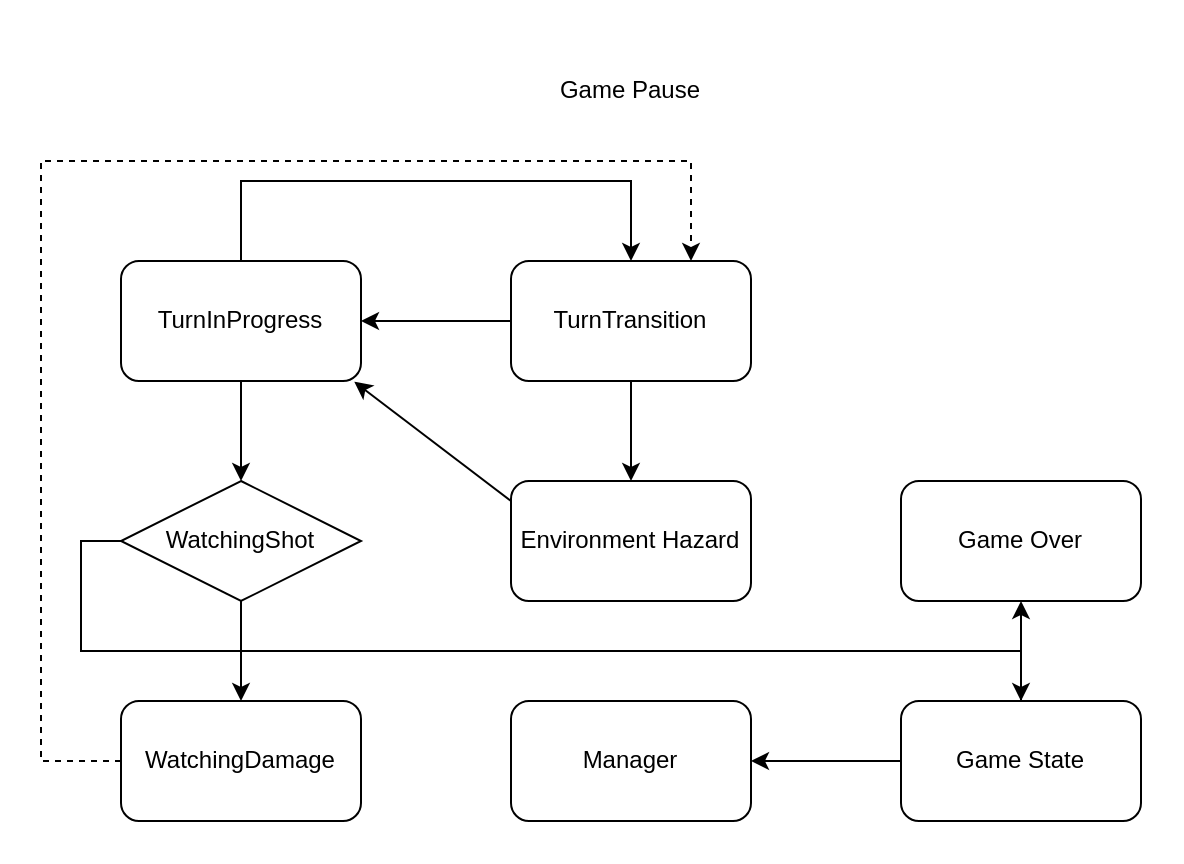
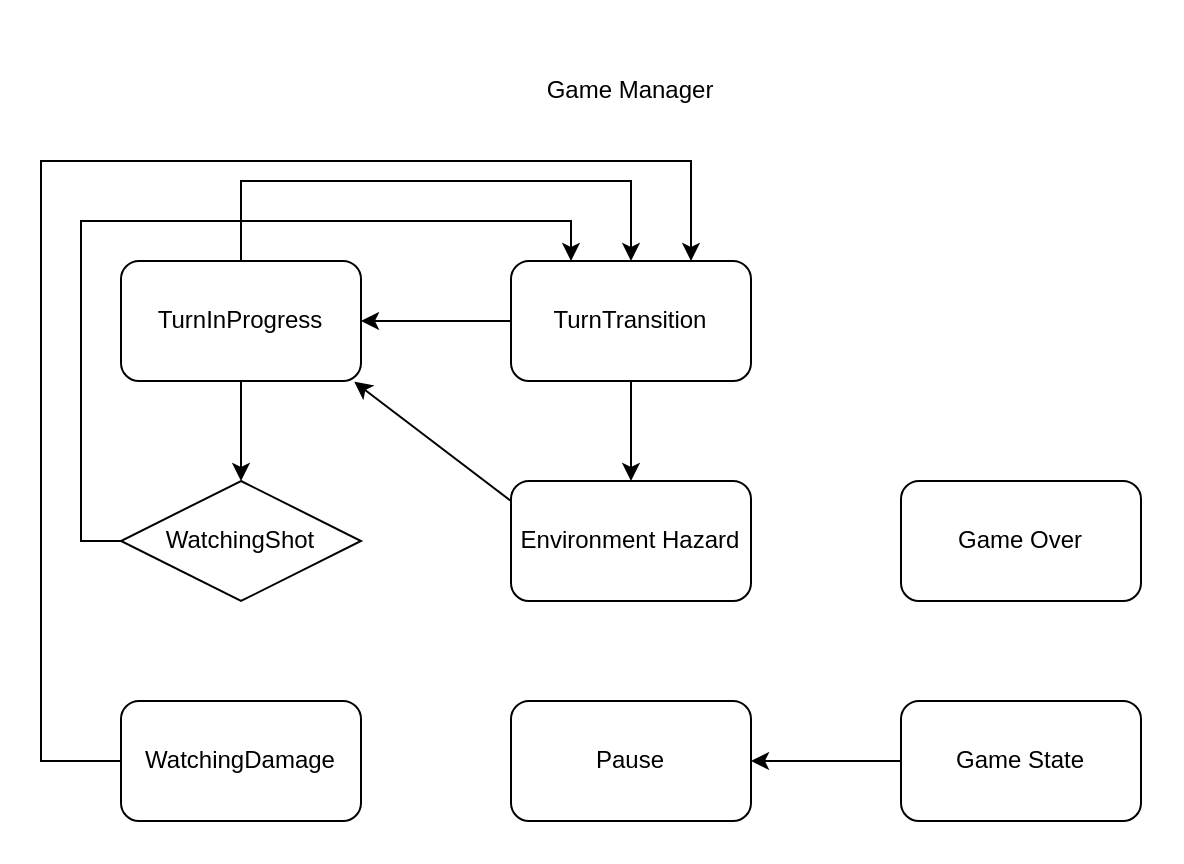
(631, 91) -> (631, 91)
(73, 161) -> (73, 161)
(1021, 631) -> none
(241, 644) -> none
(493, 651) -> (178, 221)
(631, 761) -> (631, 761)
